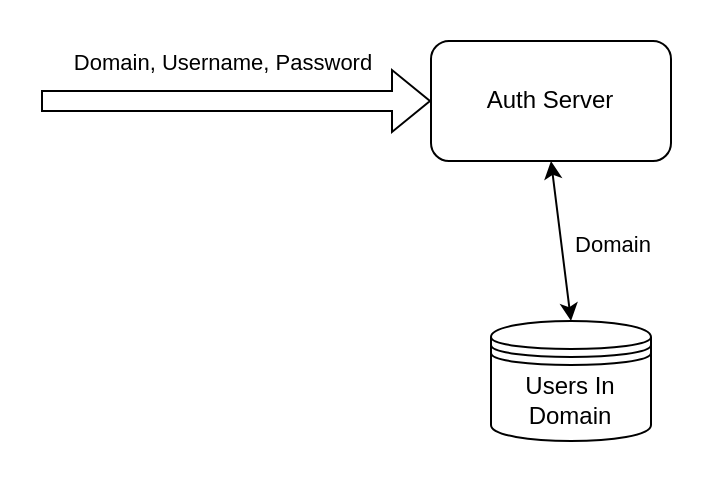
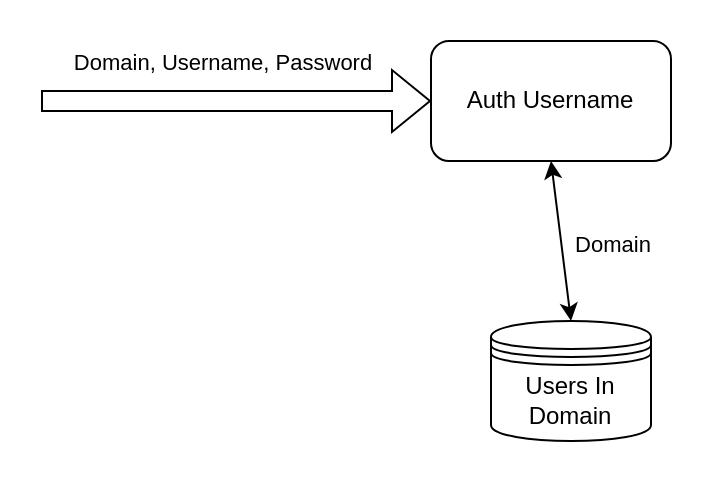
(551, 101) -> (551, 101)
